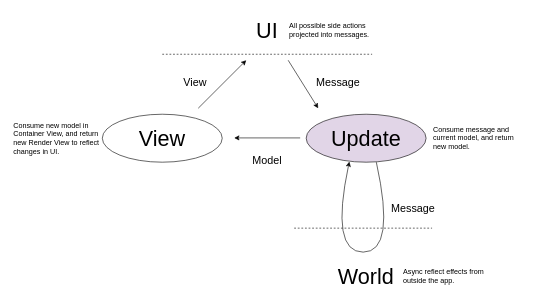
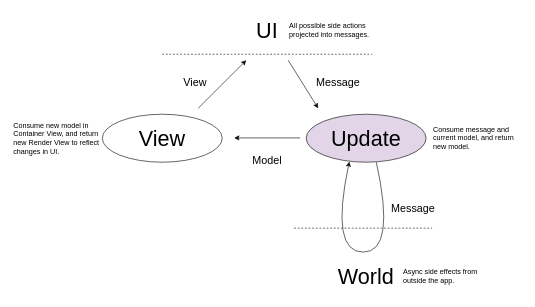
(448, 276) -> (448, 276)
